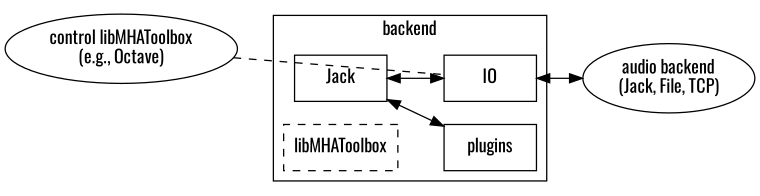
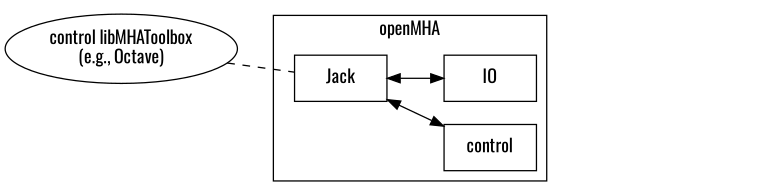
(410, 30) -> (410, 30)
(339, 66) -> (261, 68)
(669, 78) -> none
(341, 148) -> none
(490, 148) -> (490, 148)
